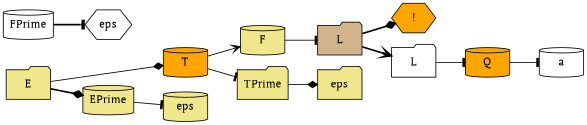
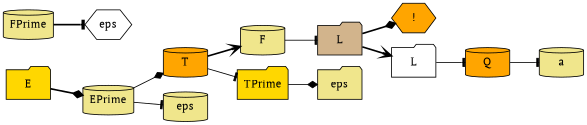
(28, 25) -> (28, 25)
(220, 52) -> (220, 52)
(561, 62) -> (561, 62)
(102, 74) -> (144, 83)
(28, 85) -> (28, 85)
(263, 85) -> (263, 85)
